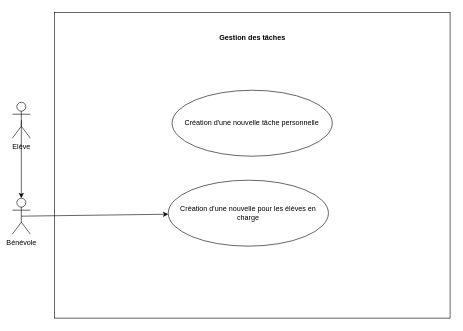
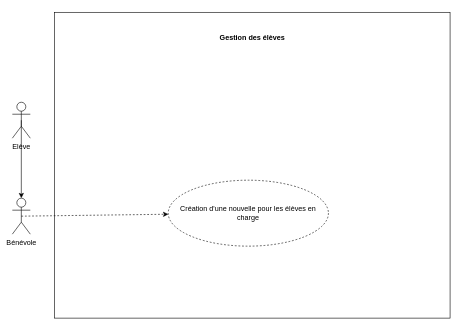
(253, 38) -> (253, 38)
(252, 123) -> none
(248, 213) -> (248, 213)
(92, 215) -> (92, 215)
